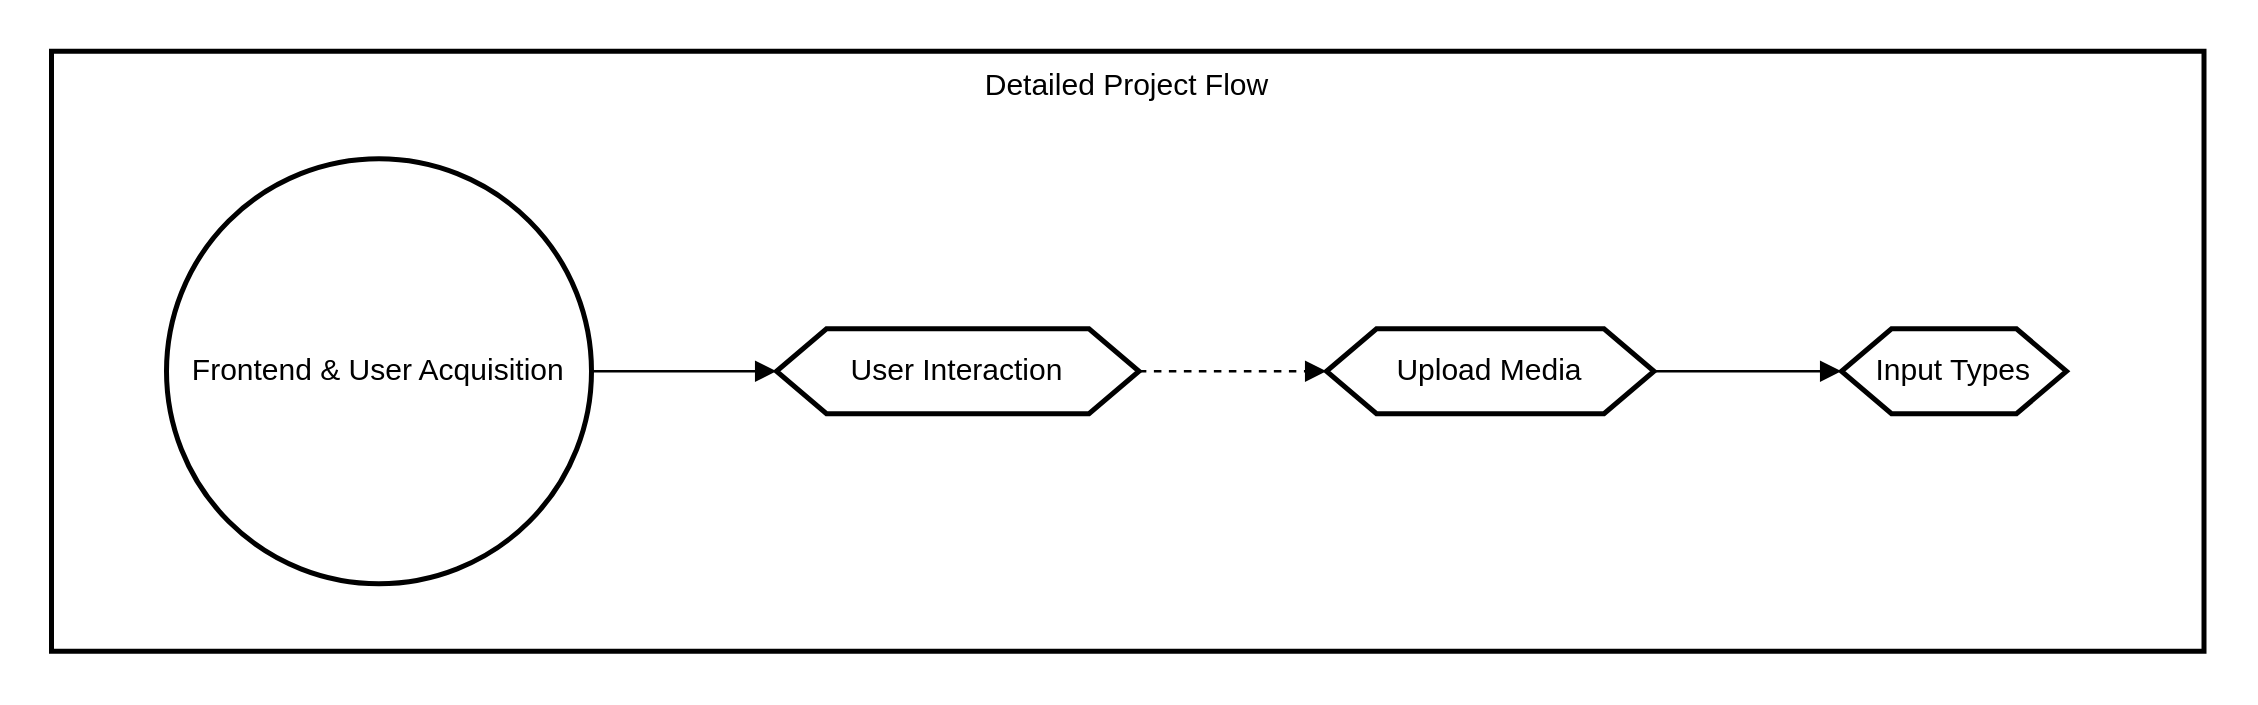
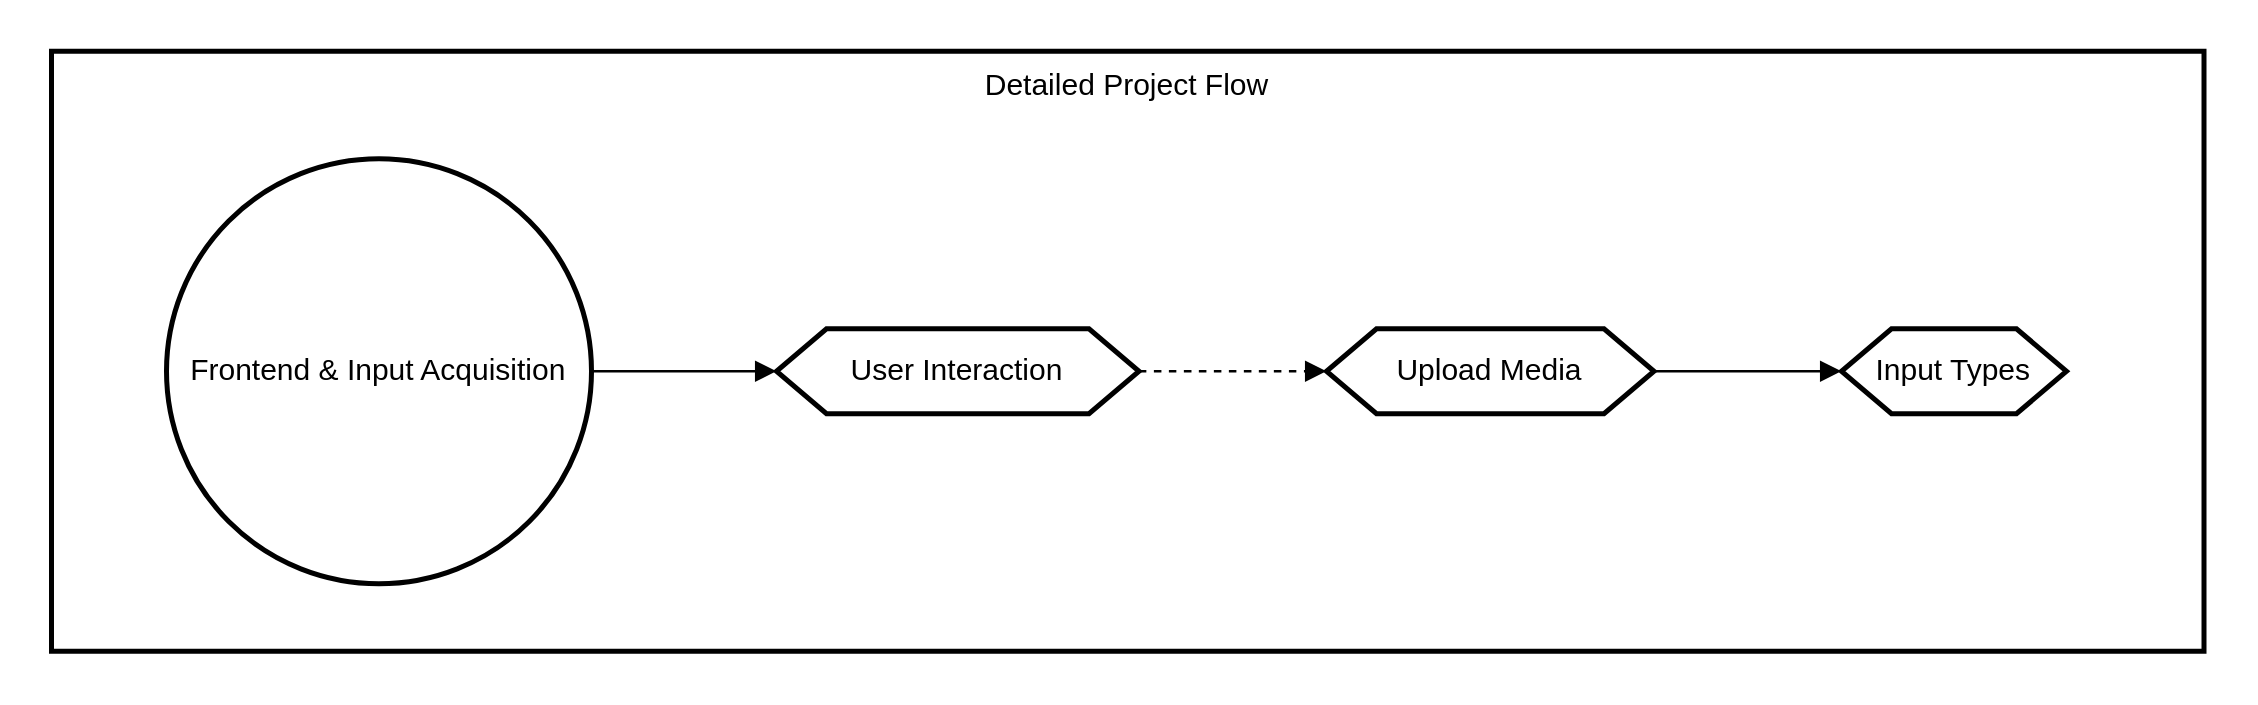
(379, 371) -> (379, 371)
